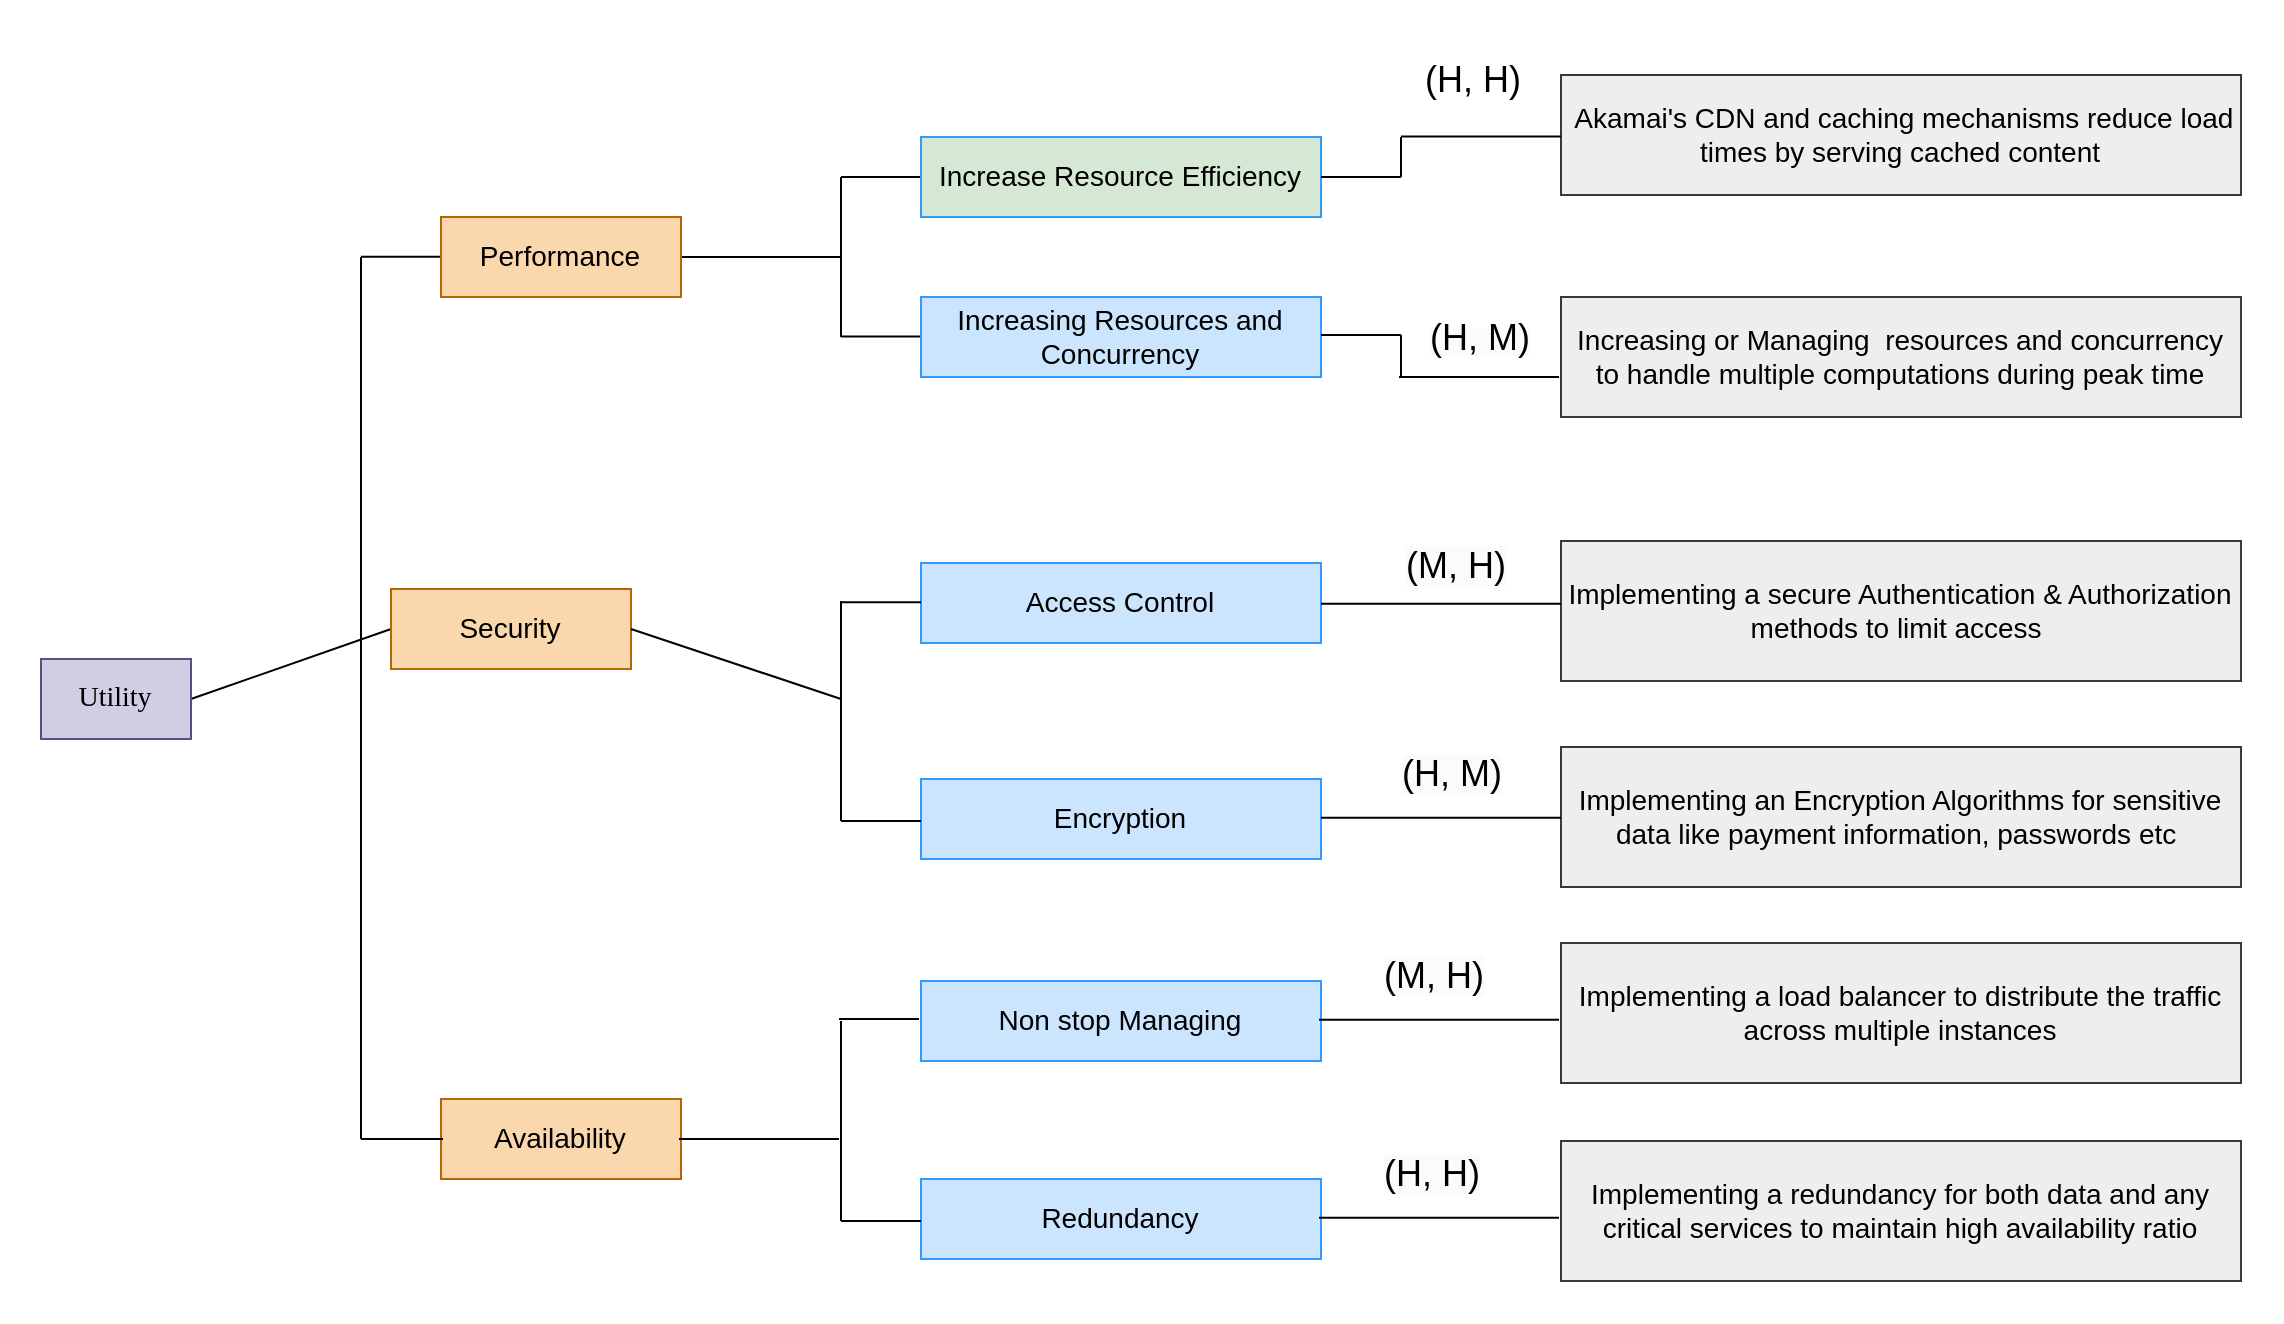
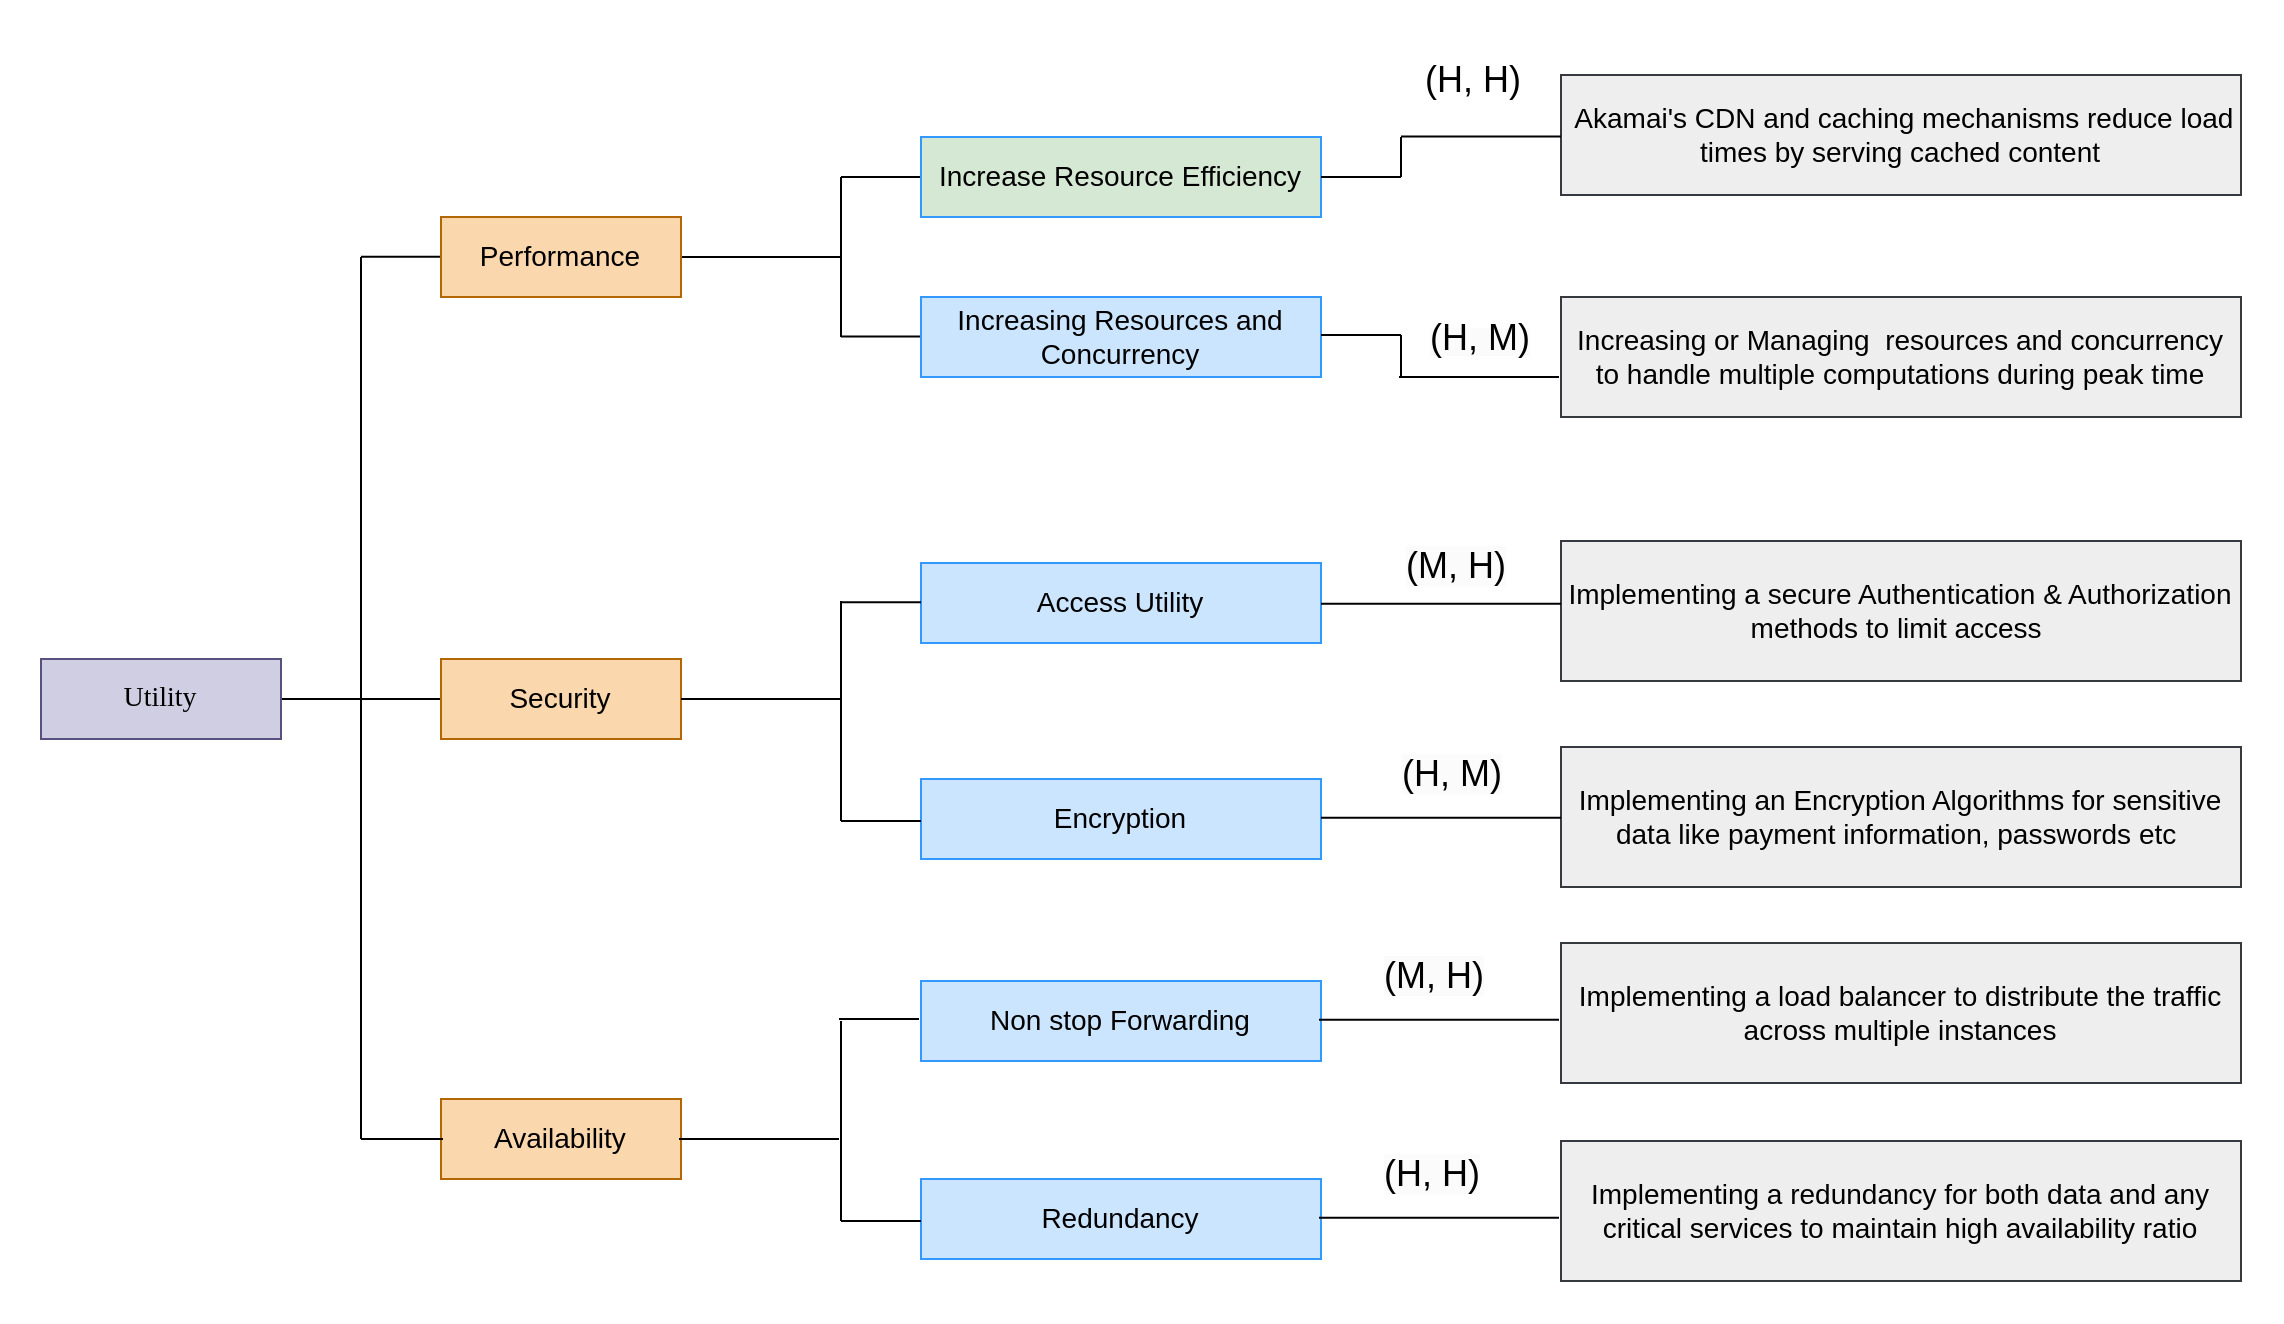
(1121, 603) -> (1121, 603)
(511, 629) -> (561, 699)
(116, 699) -> (161, 699)
(1121, 1021) -> (1121, 1021)
